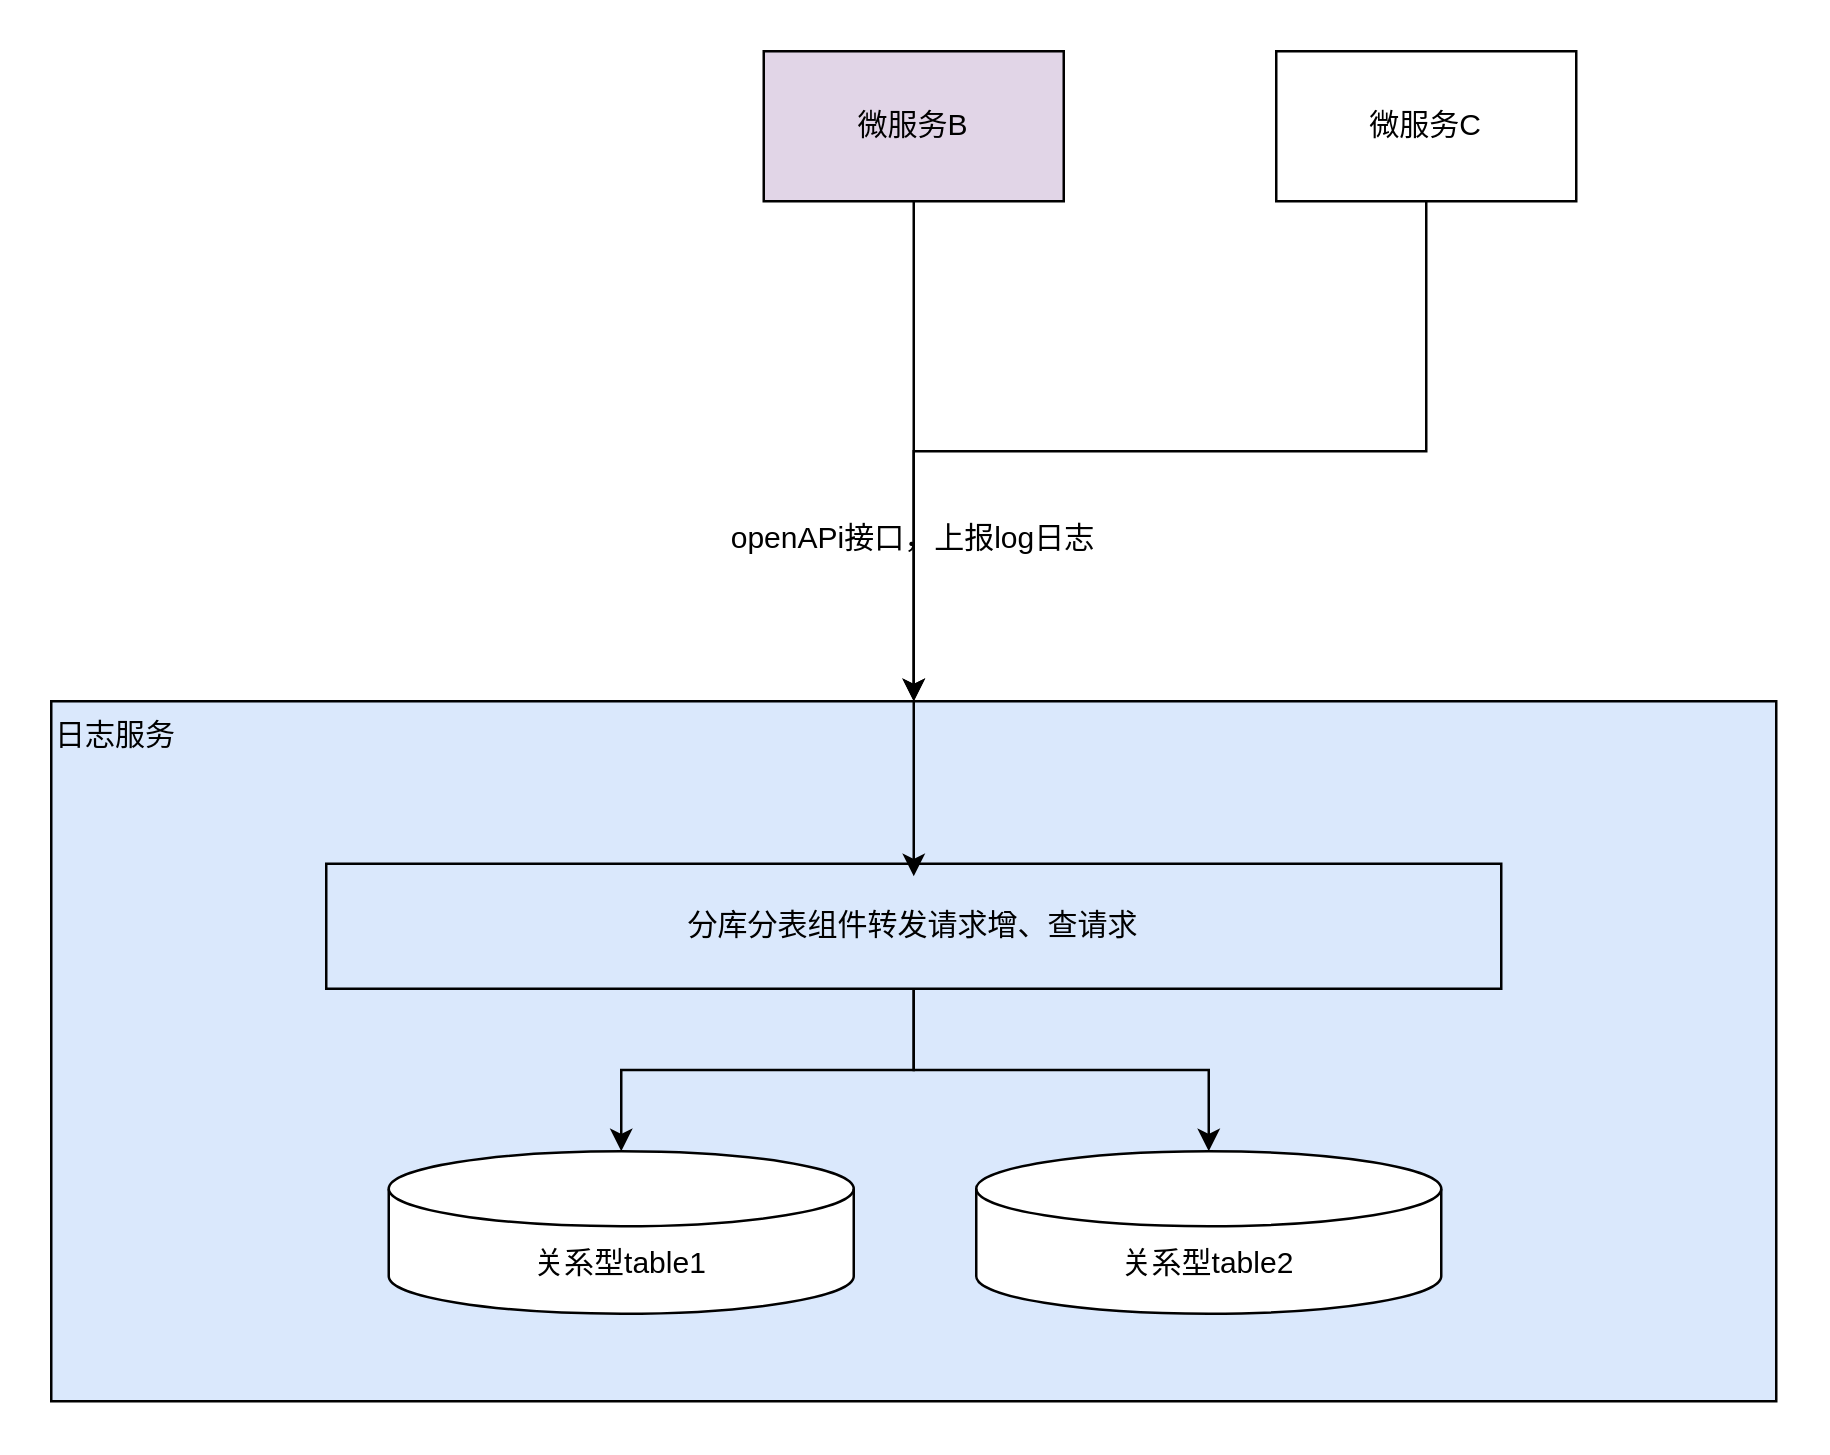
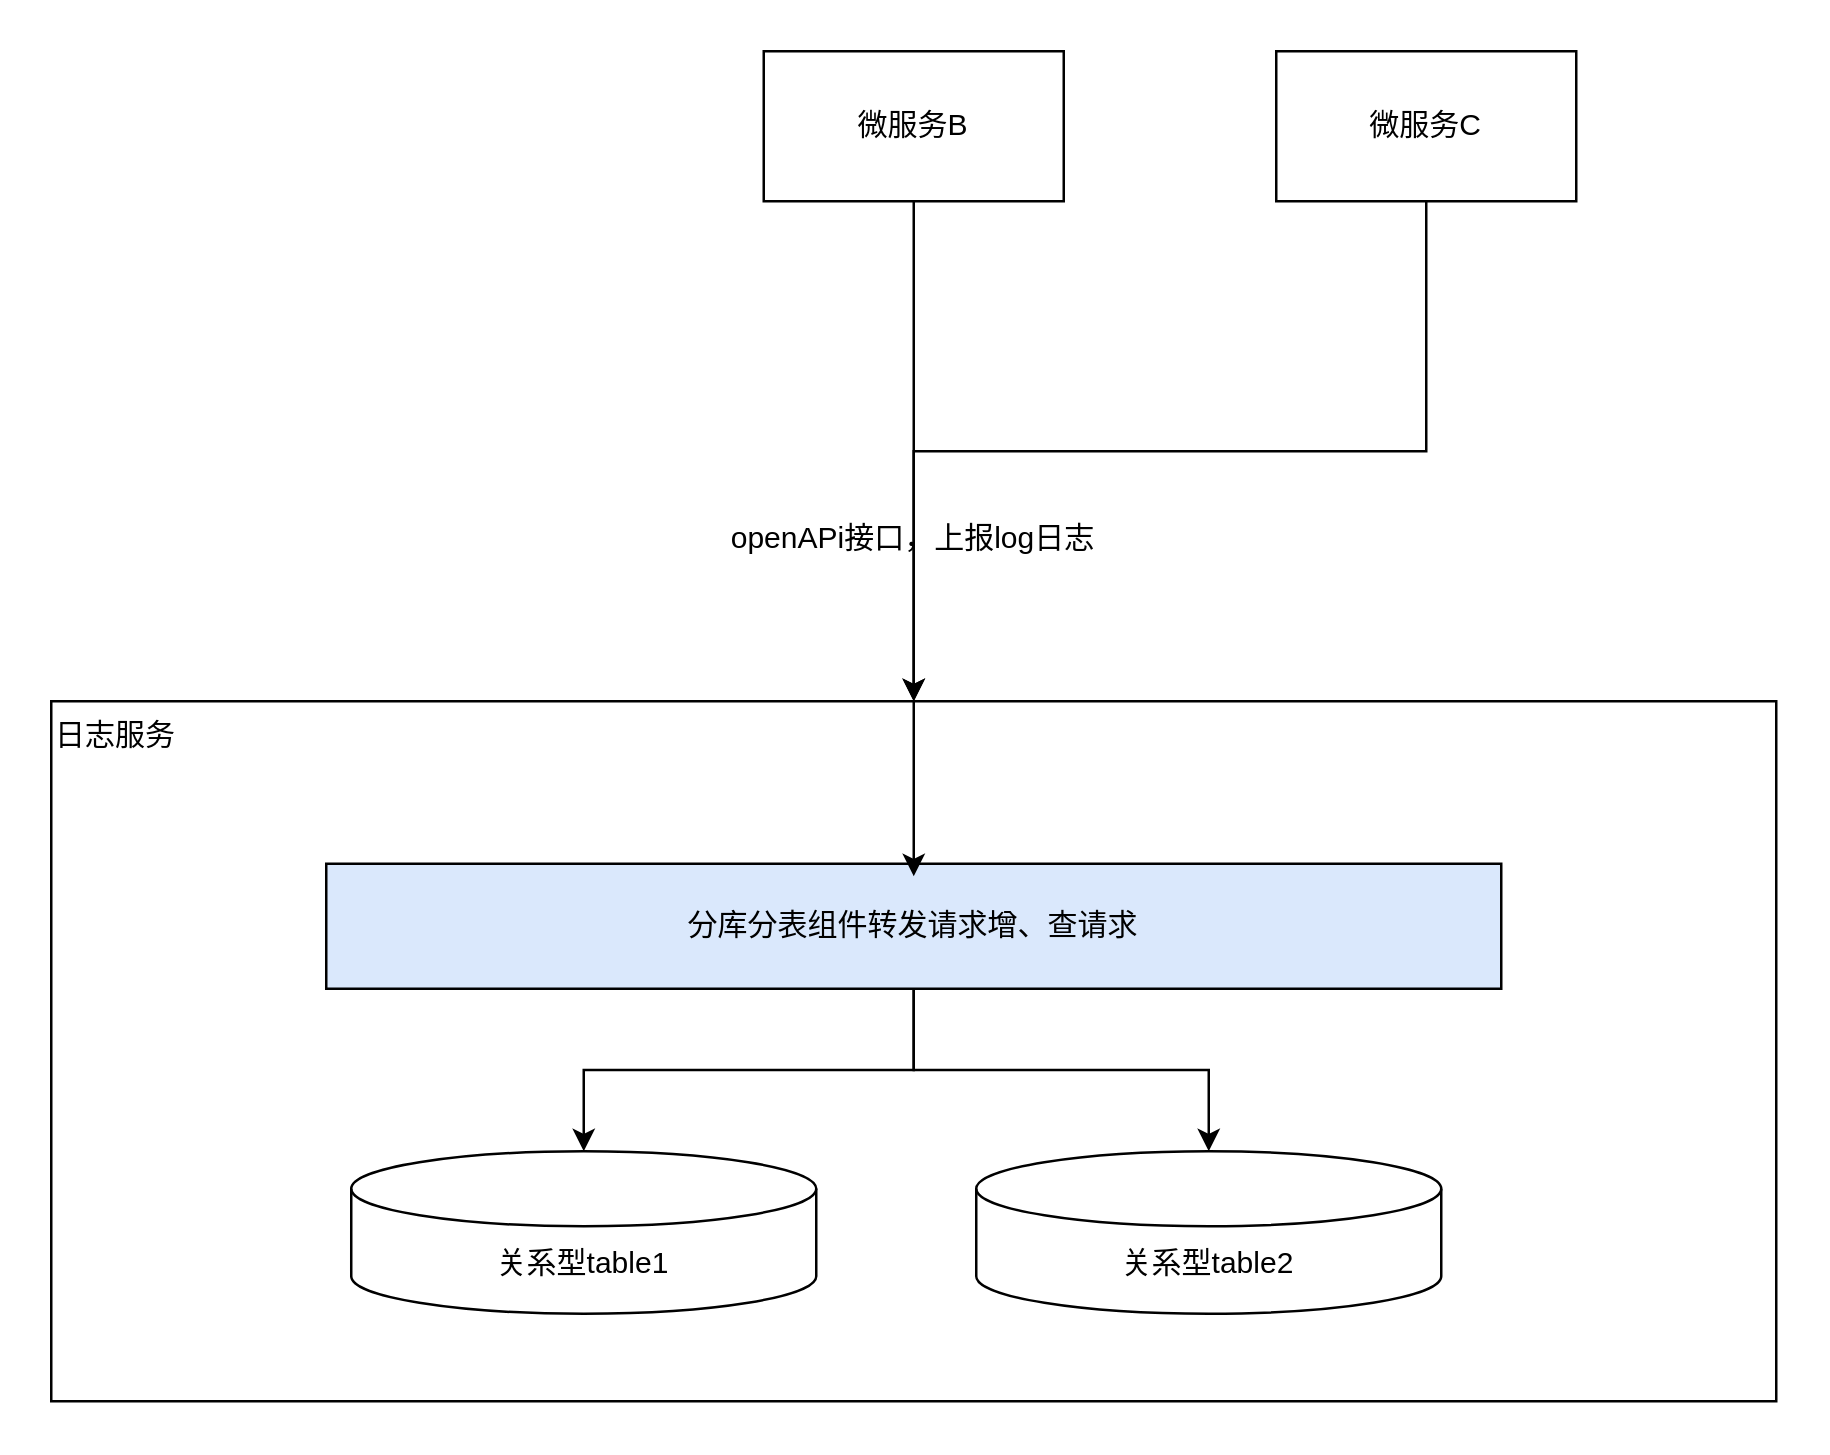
(914, 126) -> (914, 126)
(914, 1051) -> (914, 1051)
(621, 1233) -> (584, 1233)
